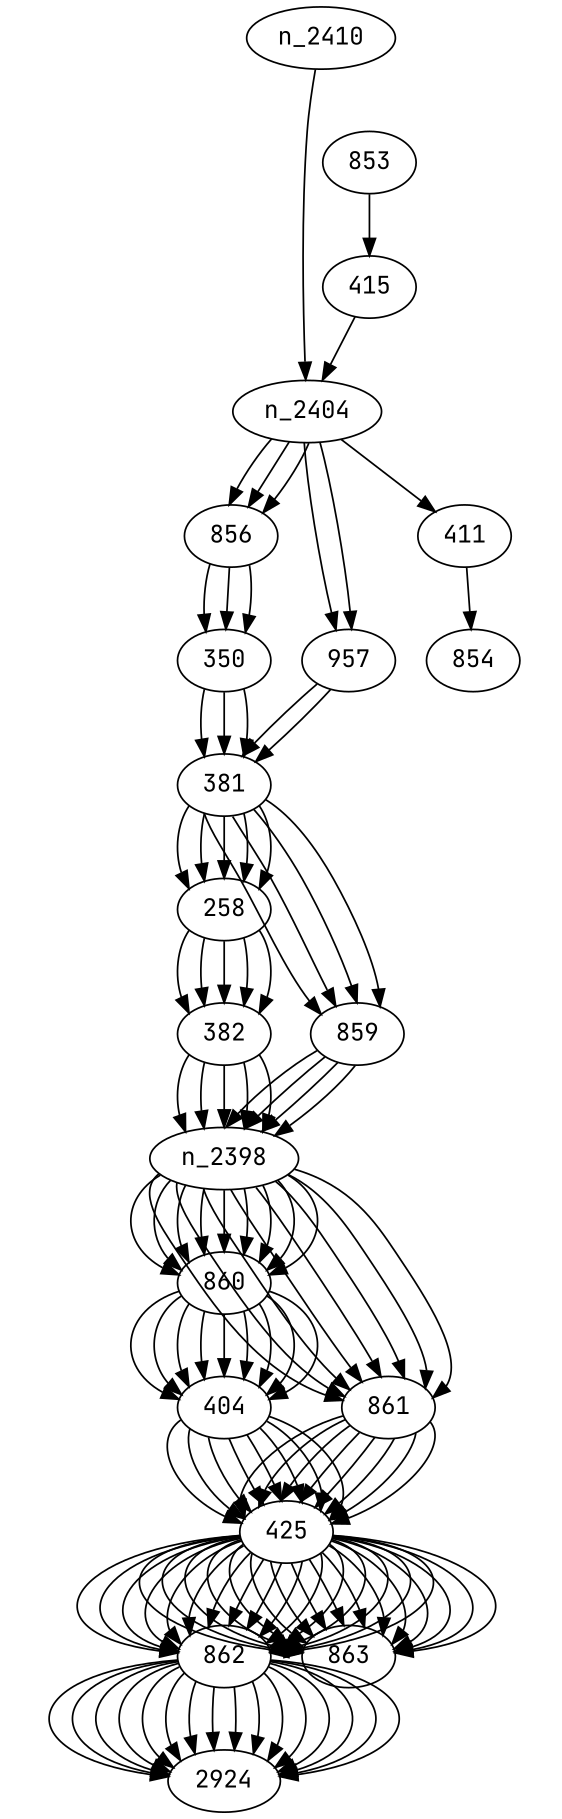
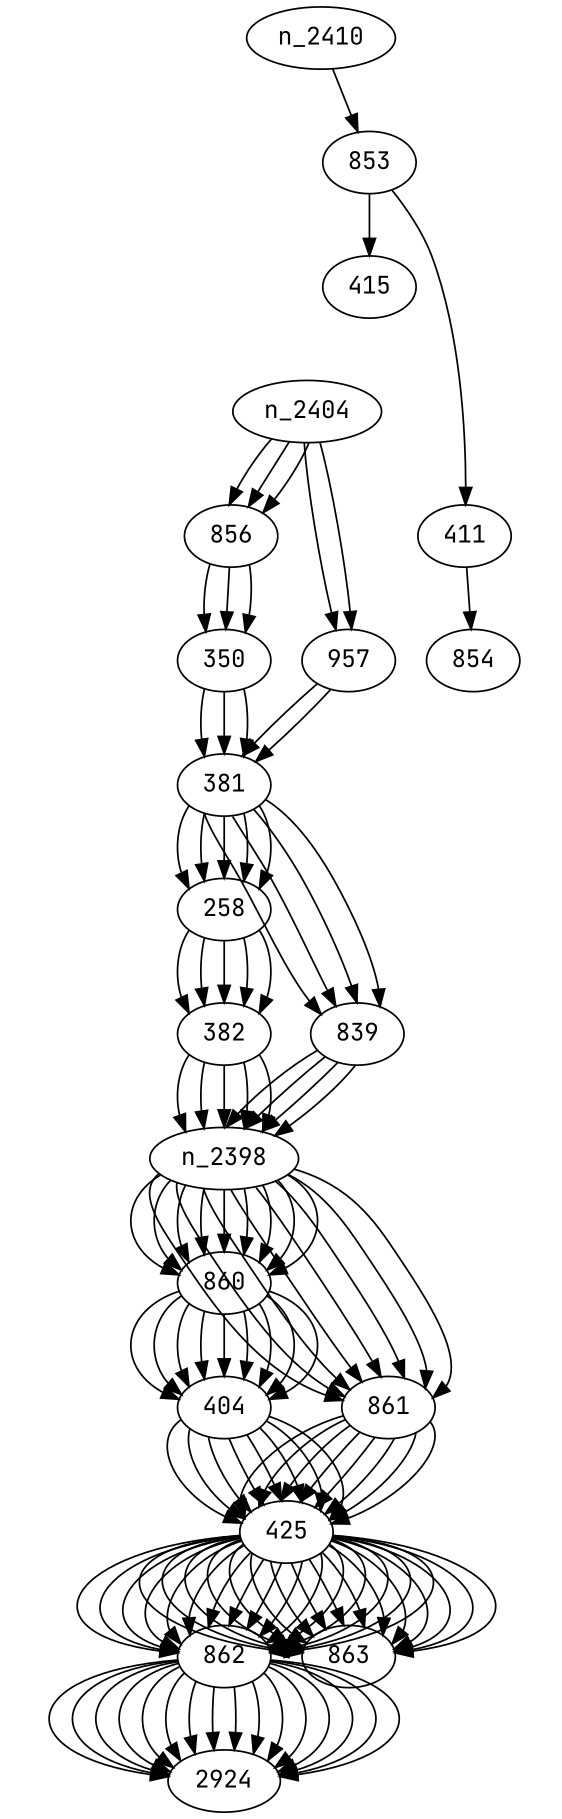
(304, 215) -> (342, 92)
(343, 341) -> none
(381, 470) -> (452, 332)
(357, 1034) -> (357, 1034)
